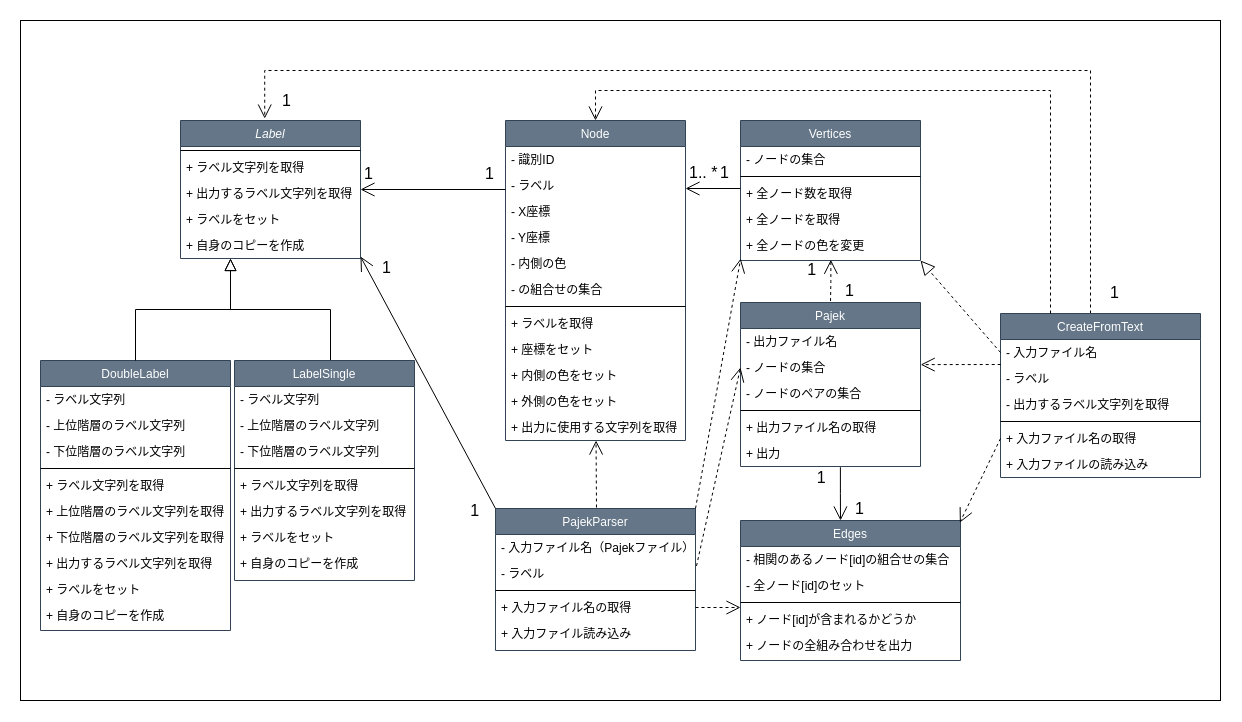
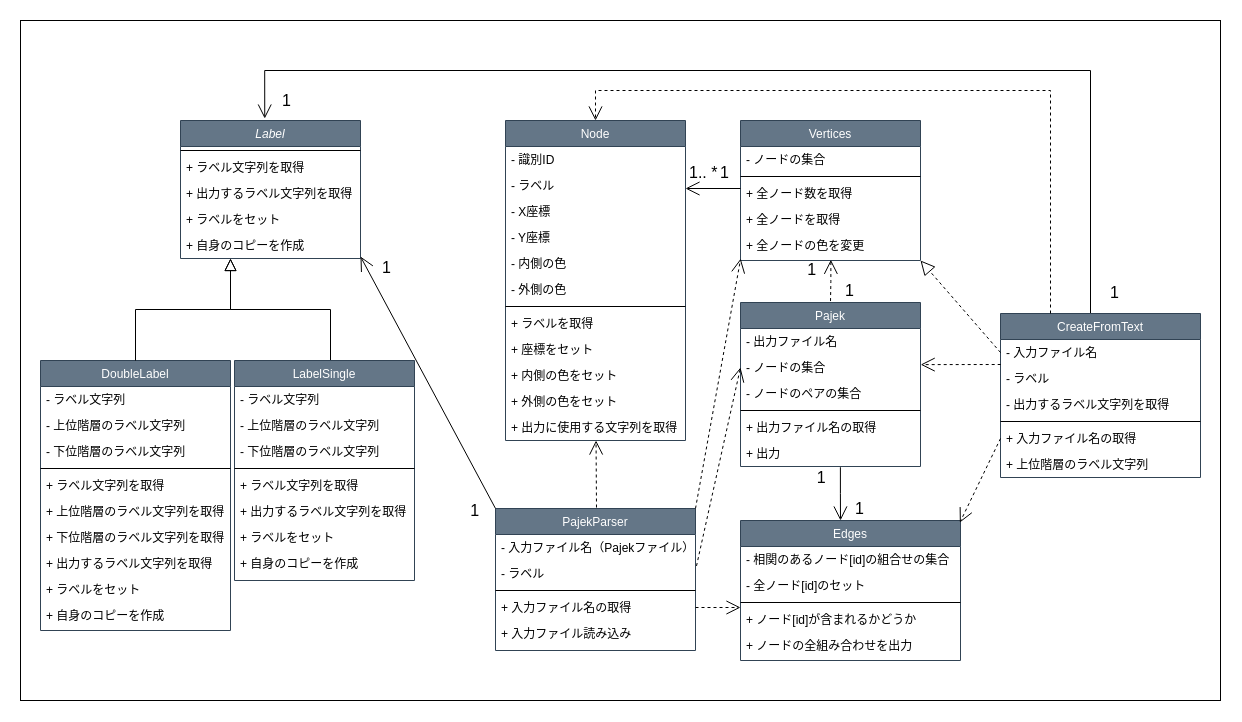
(776, 71) -> (776, 71)
(433, 190) -> none
(558, 290) -> (540, 290)
(1077, 465) -> (1077, 465)
